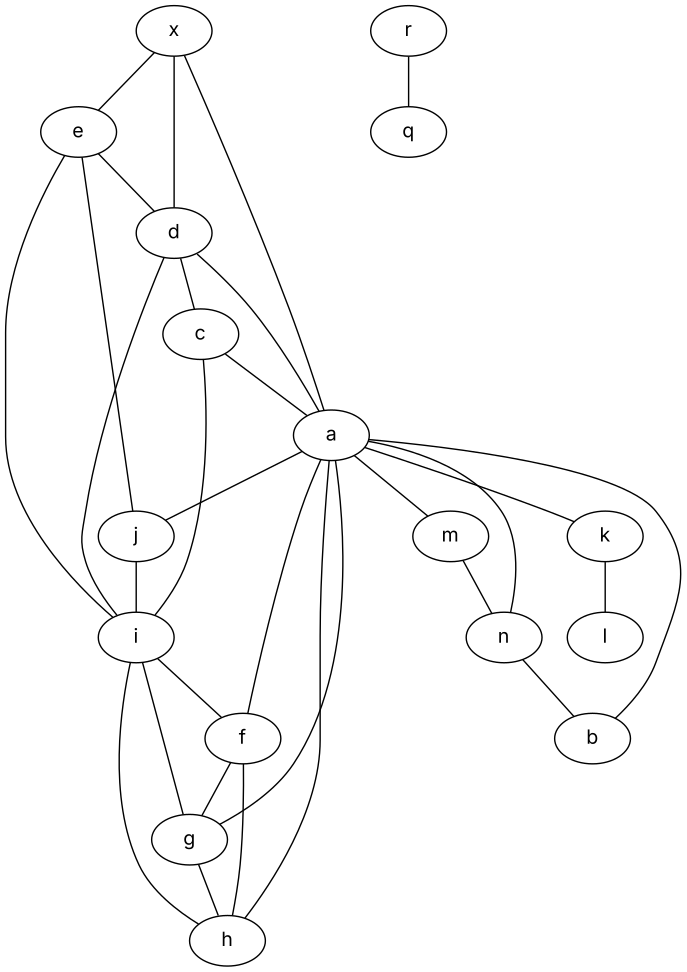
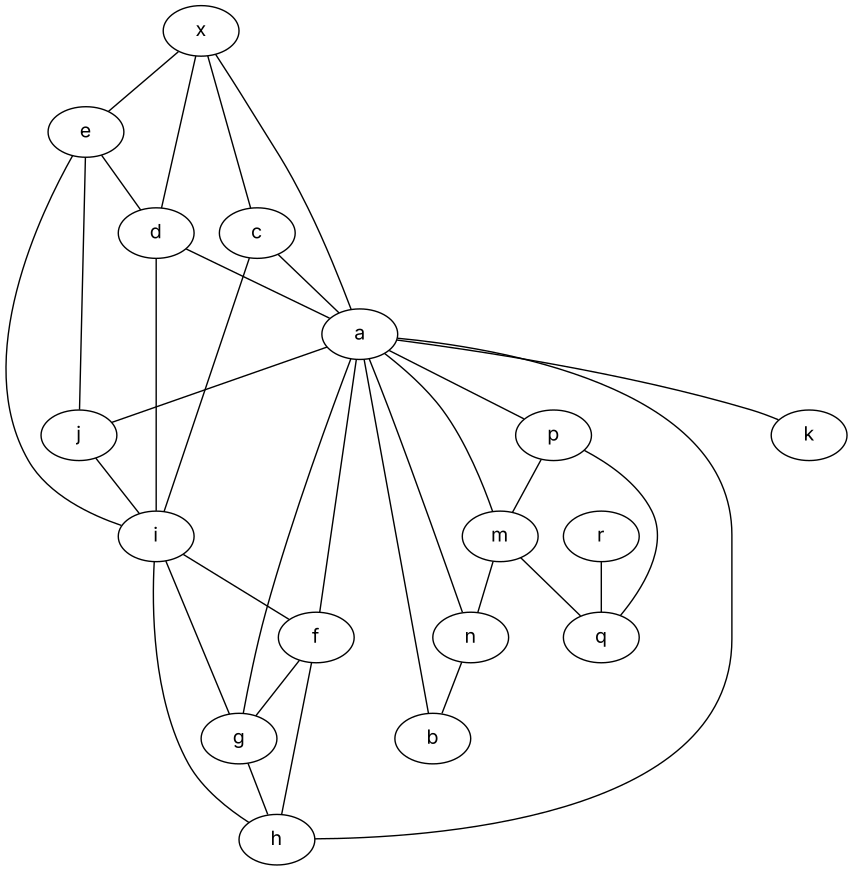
(187, 284) -> (229, 132)
none -> (554, 435)
none -> (551, 587)
(605, 637) -> none
